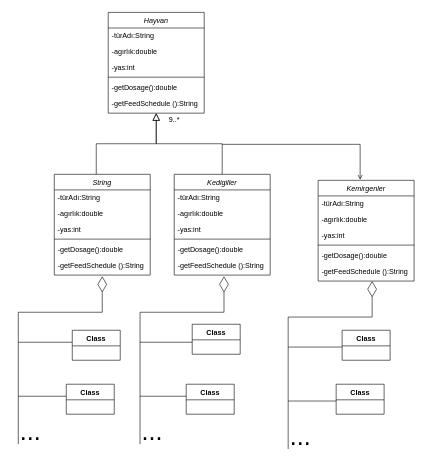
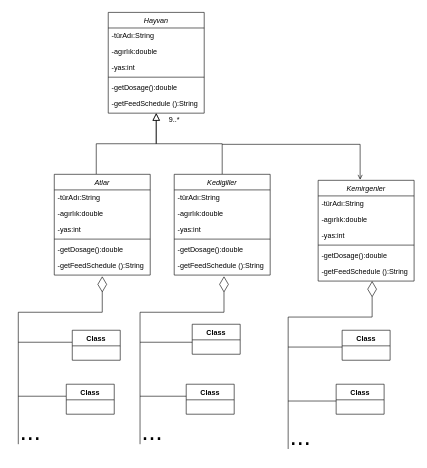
(102, 182) -> (102, 182)
